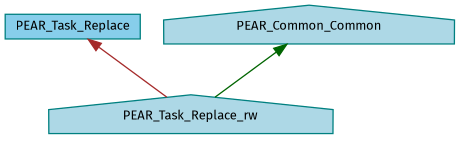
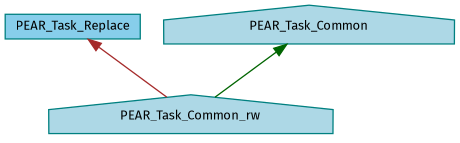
(309, 27) -> (309, 27)
(191, 116) -> (191, 116)
